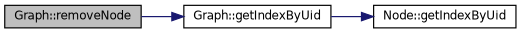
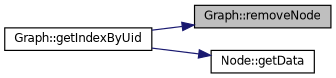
(157, 17) -> (167, 28)
(445, 17) -> (263, 62)
